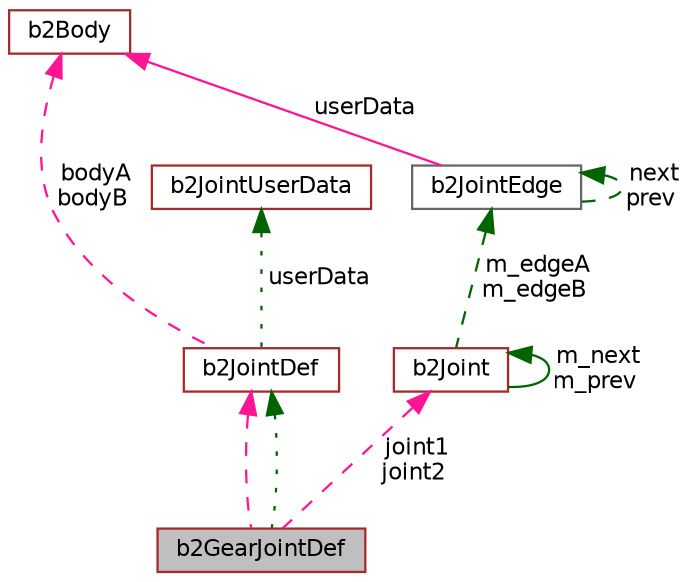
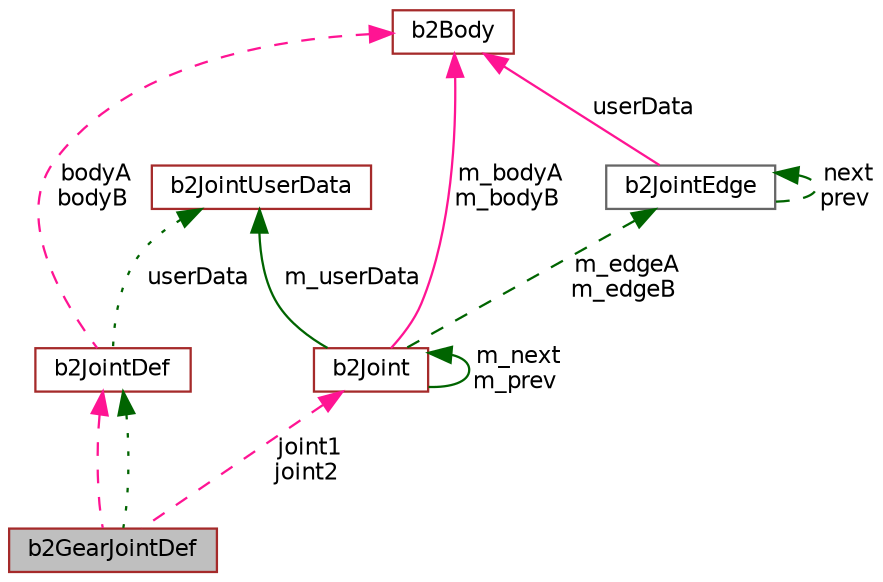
none -> (445, 219)
none -> (276, 301)
